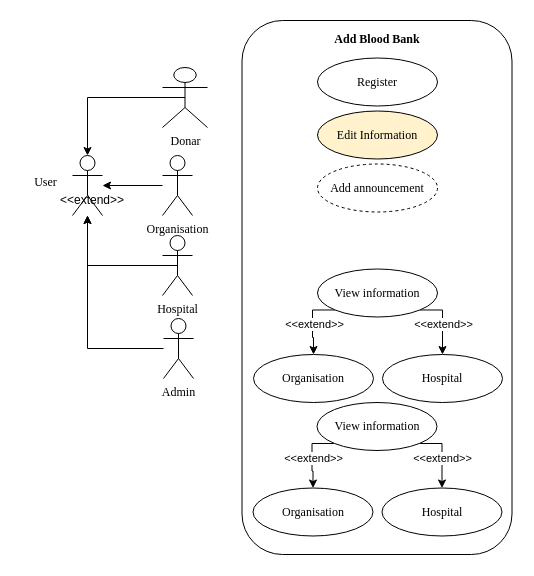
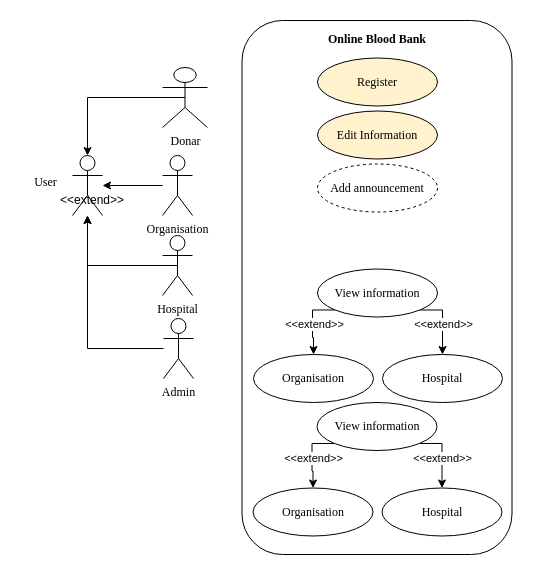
(378, 40) -> (378, 40)
(378, 82) -> (378, 82)
